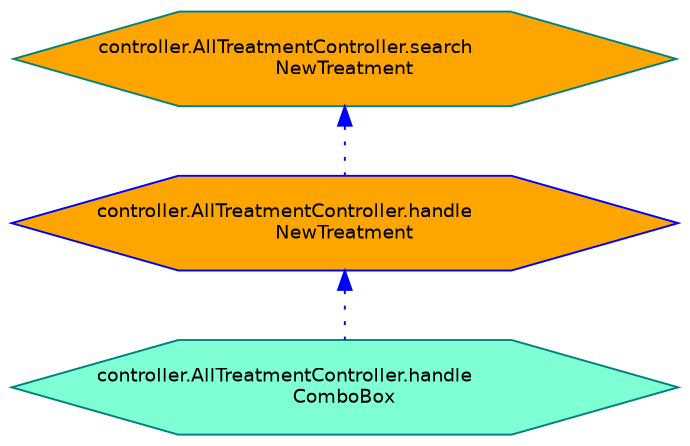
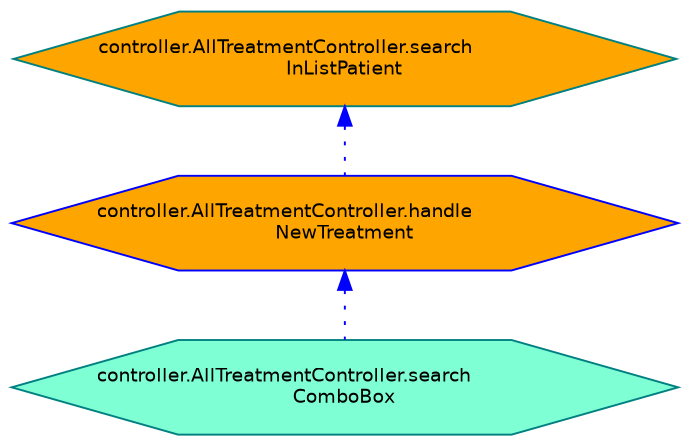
(345, 59) -> (345, 59)
(345, 387) -> (345, 387)
